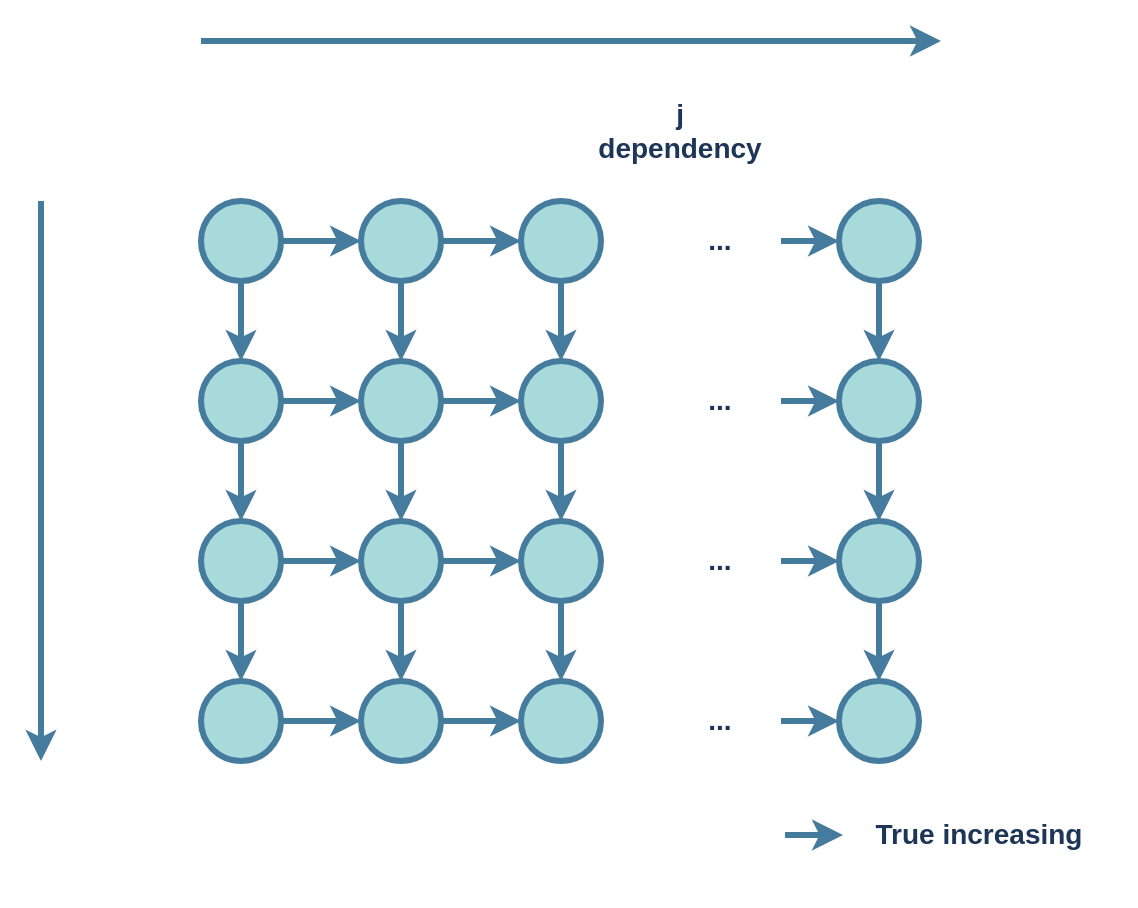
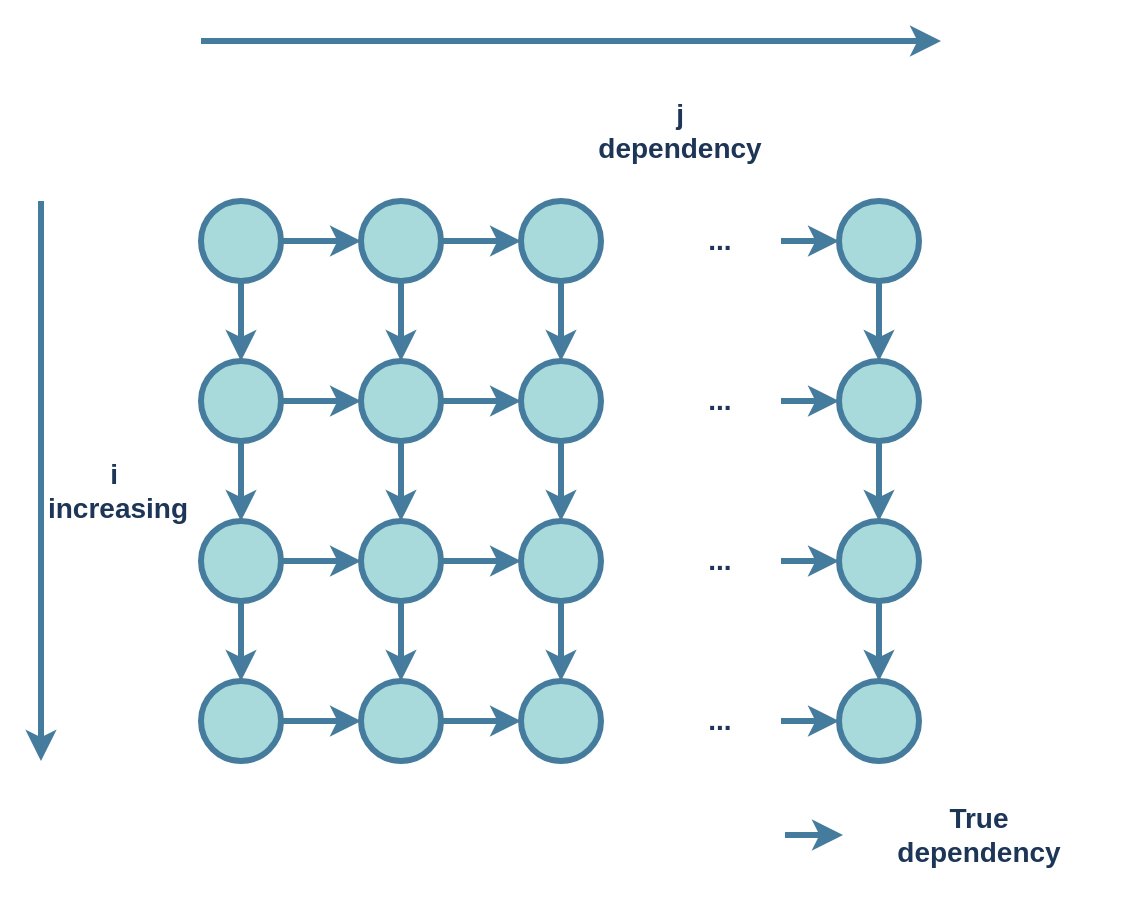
none -> (119, 491)
(980, 835) -> (980, 835)
